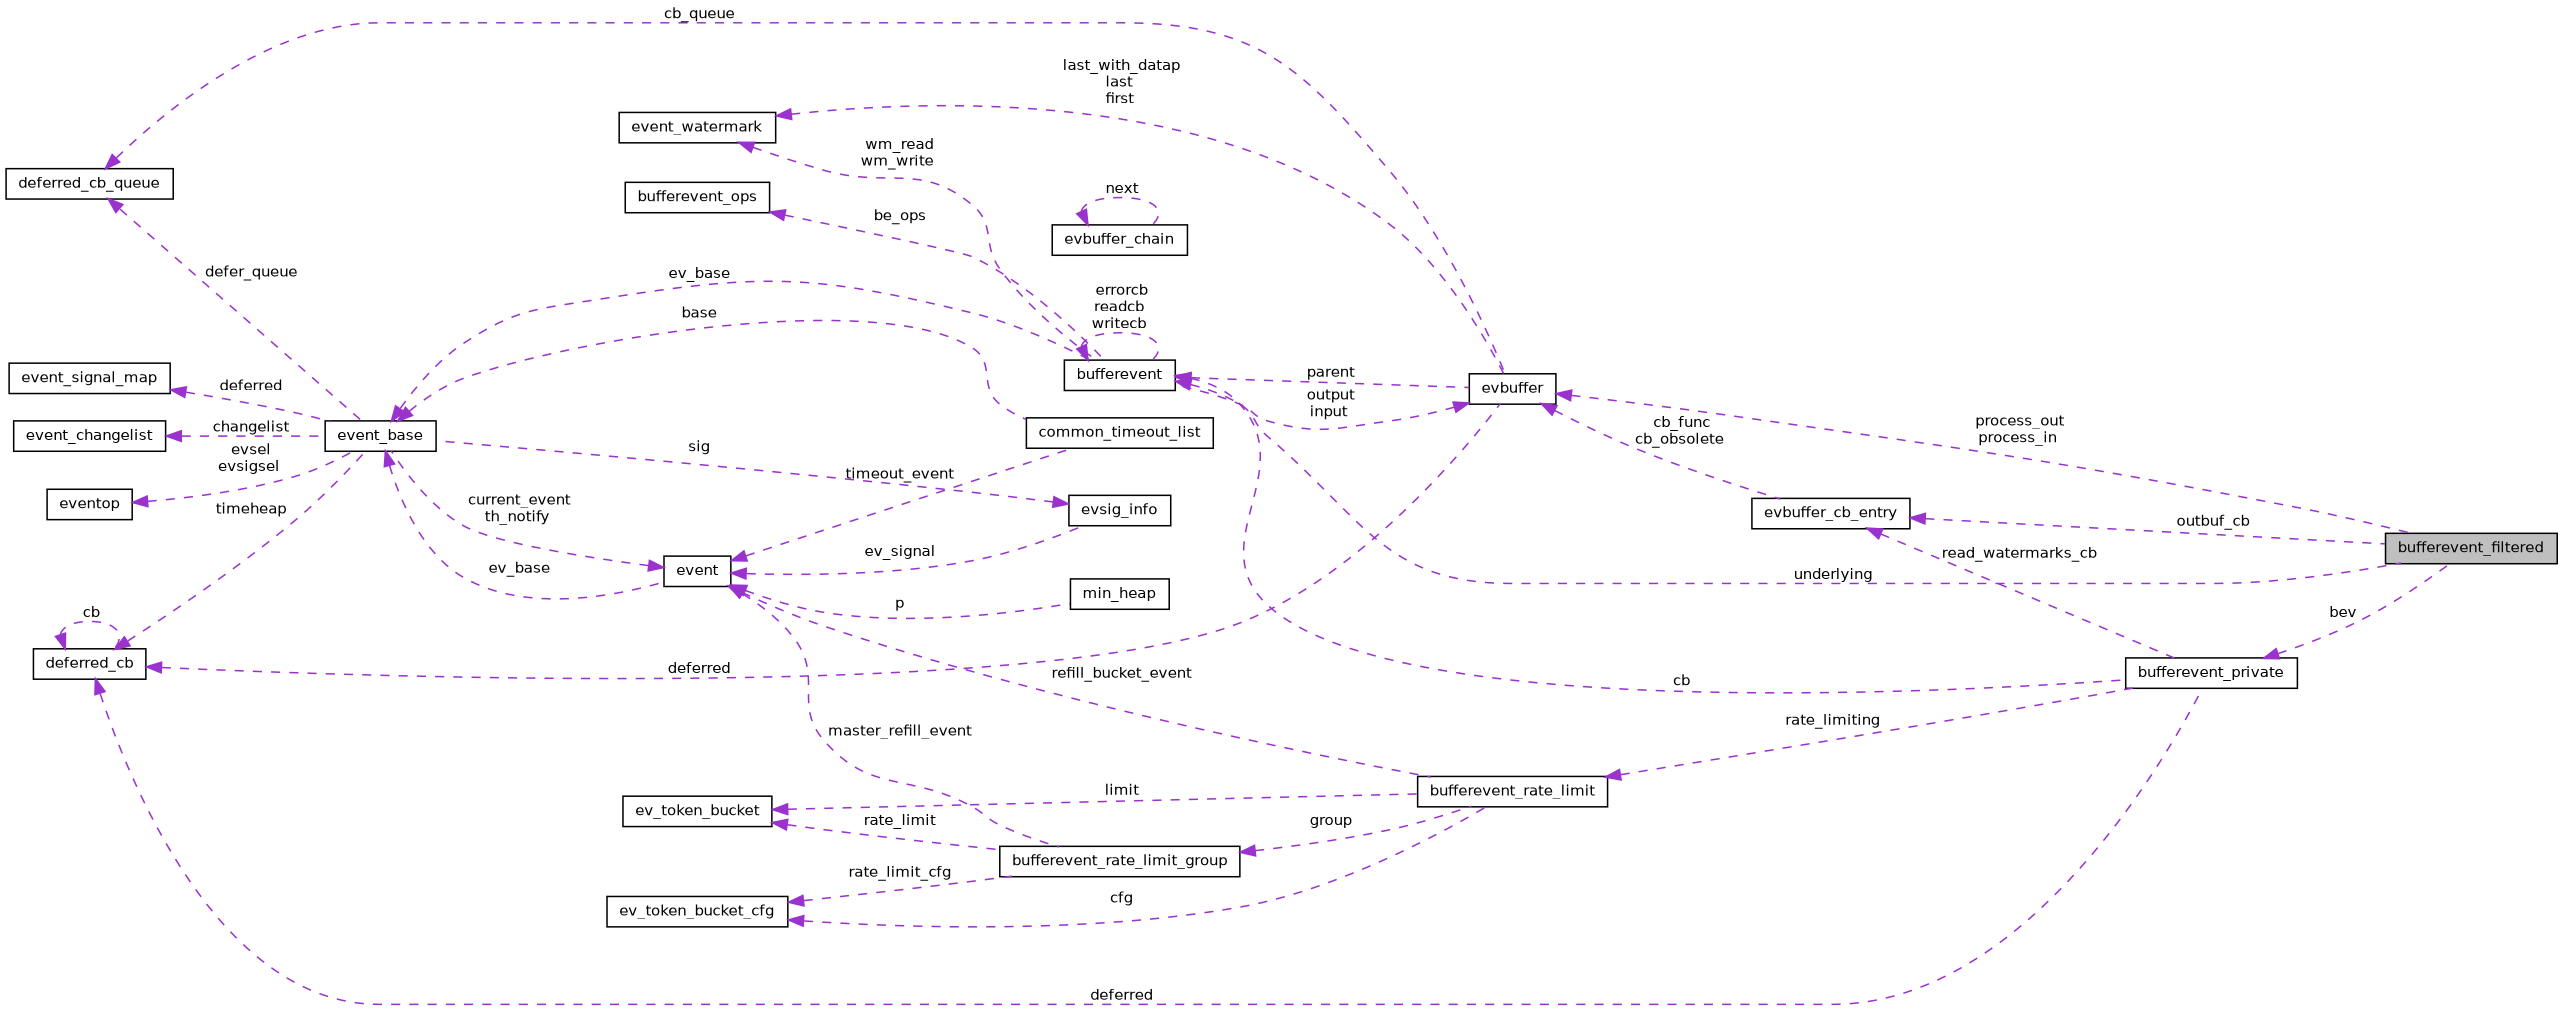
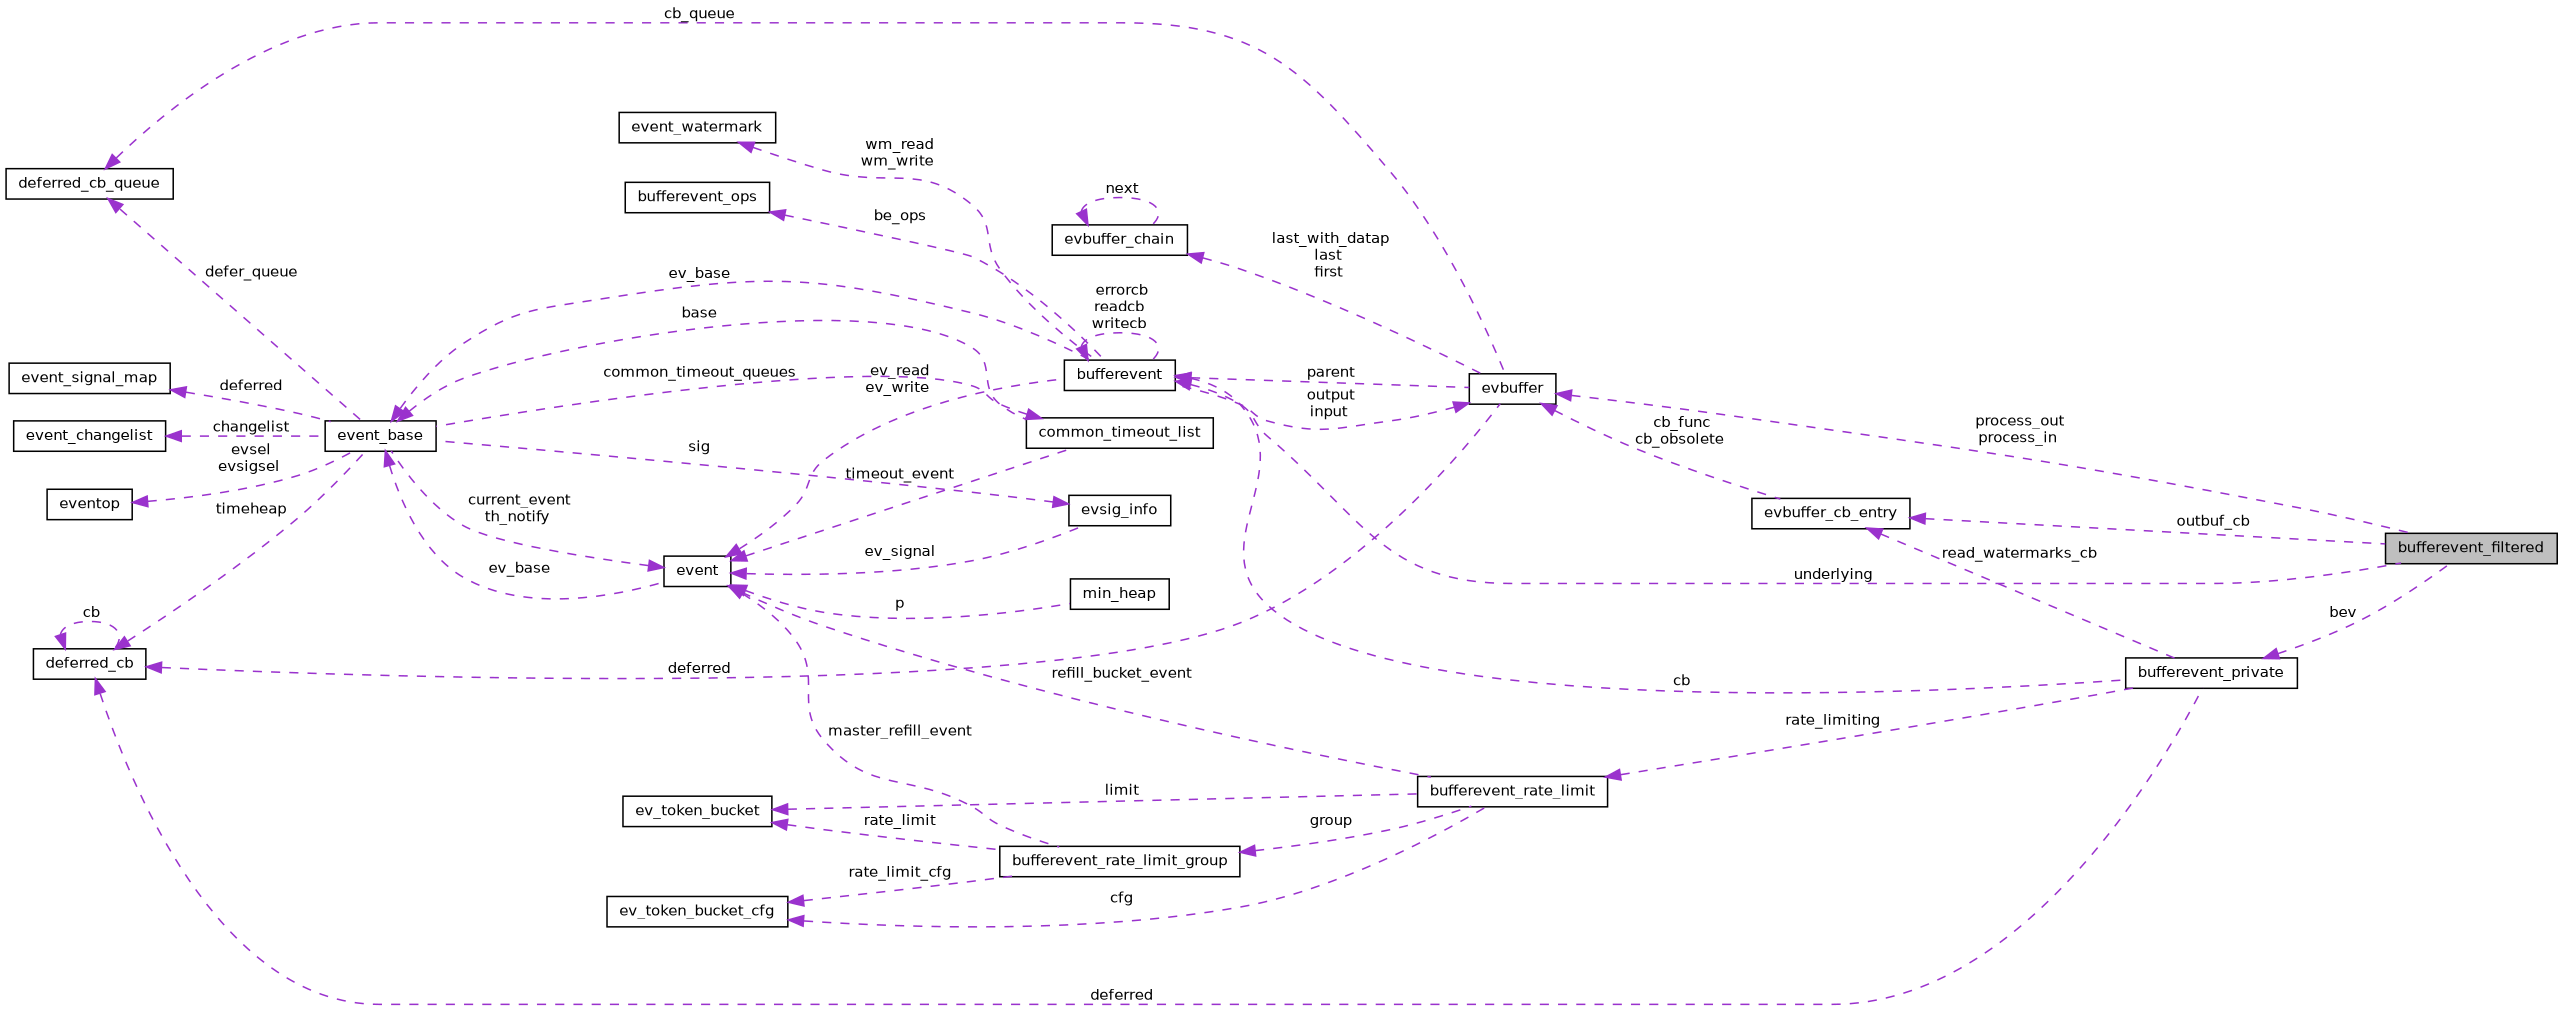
(1194, 136) -> (1345, 310)
none -> (734, 385)
none -> (880, 426)
